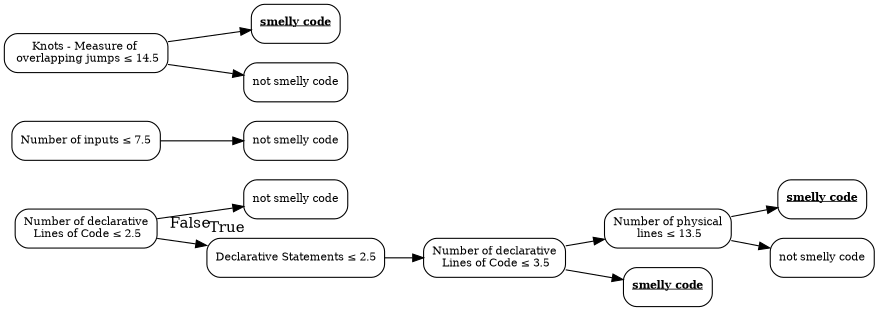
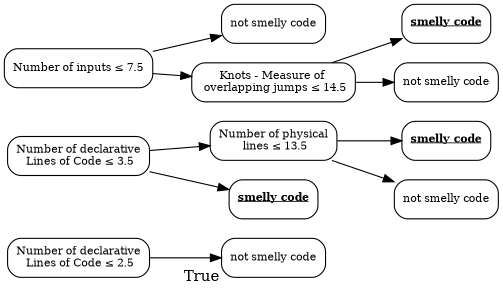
none -> (167, 75)
(296, 258) -> none
